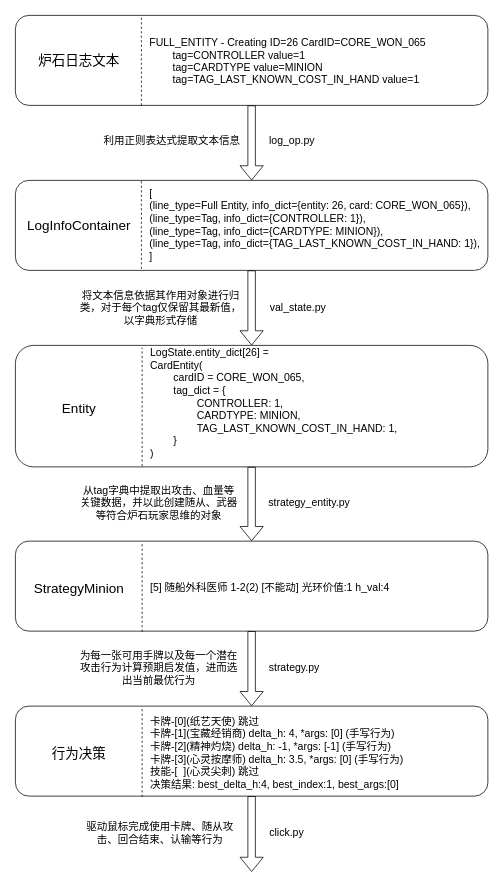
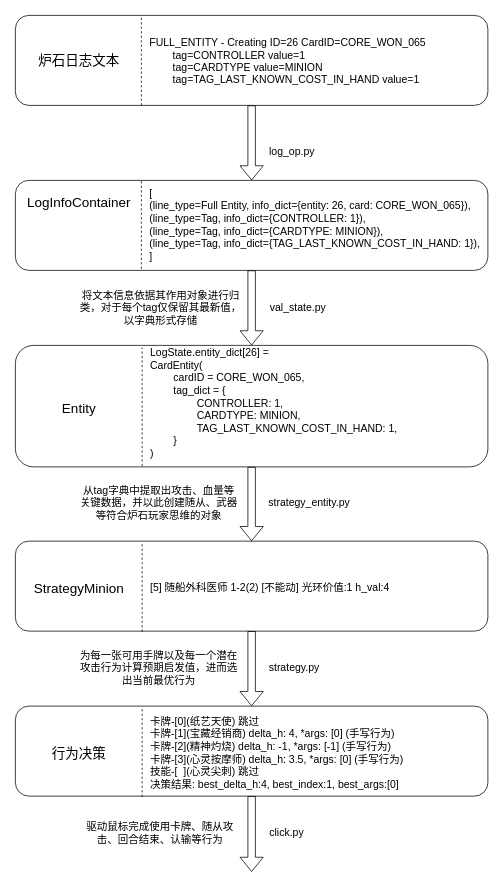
(172, 141) -> none
(292, 141) -> (292, 152)
(79, 225) -> (79, 203)
